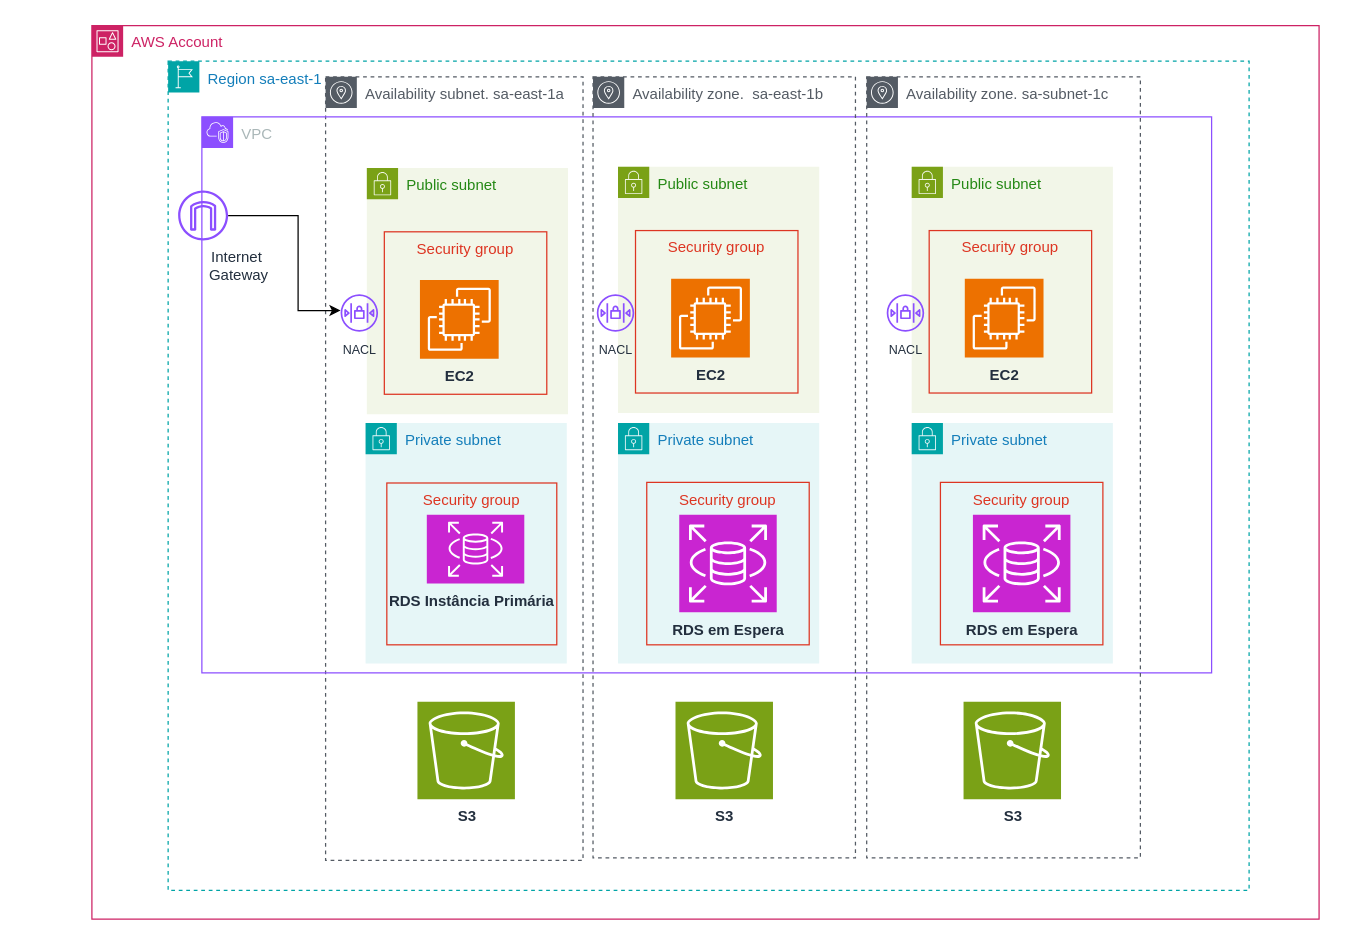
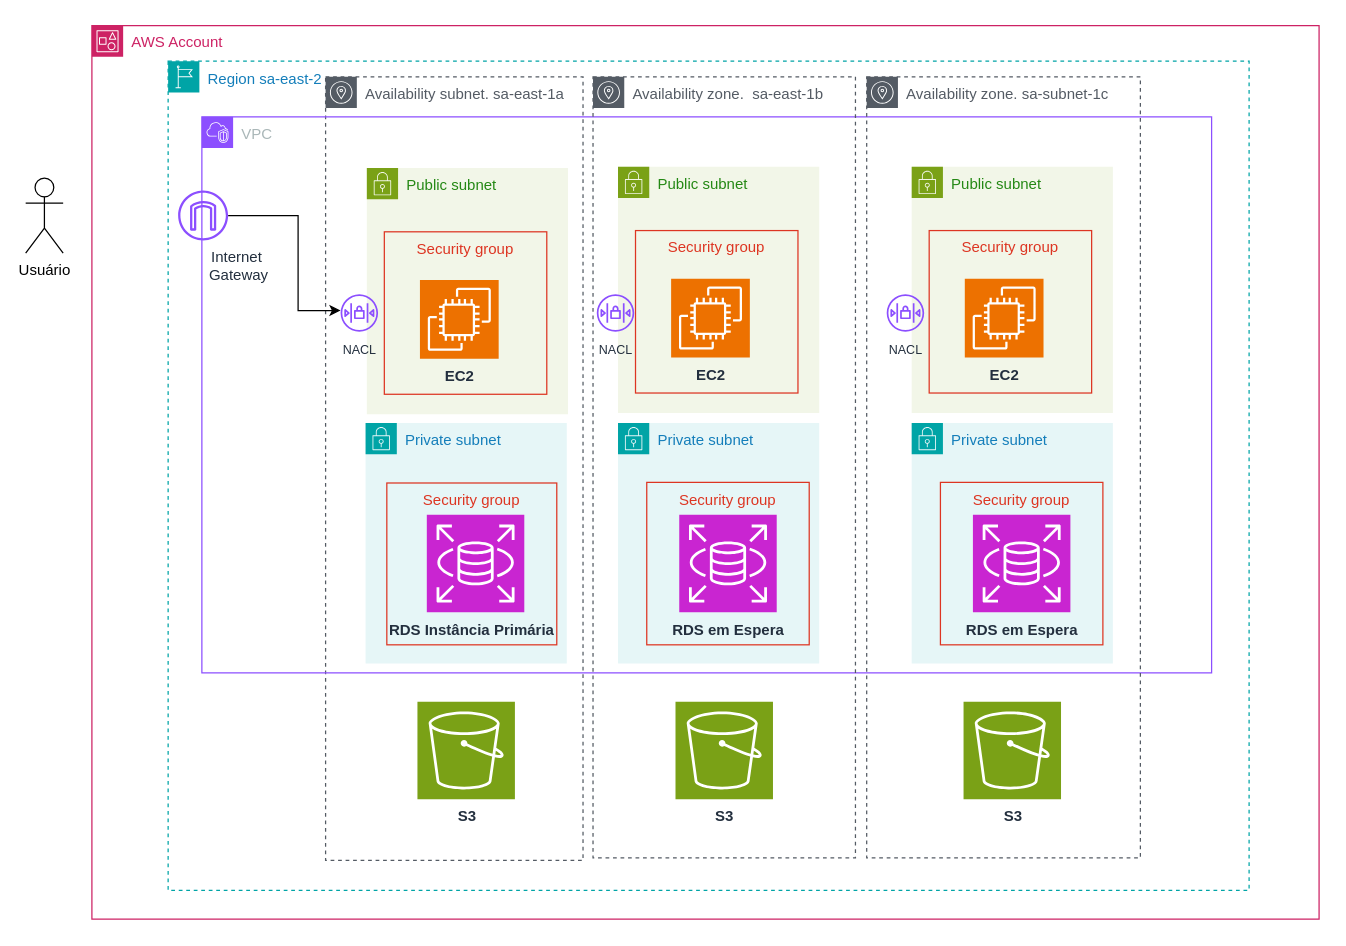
(271, 80) -> (271, 80)
none -> (44, 216)
(476, 549) -> (476, 564)
